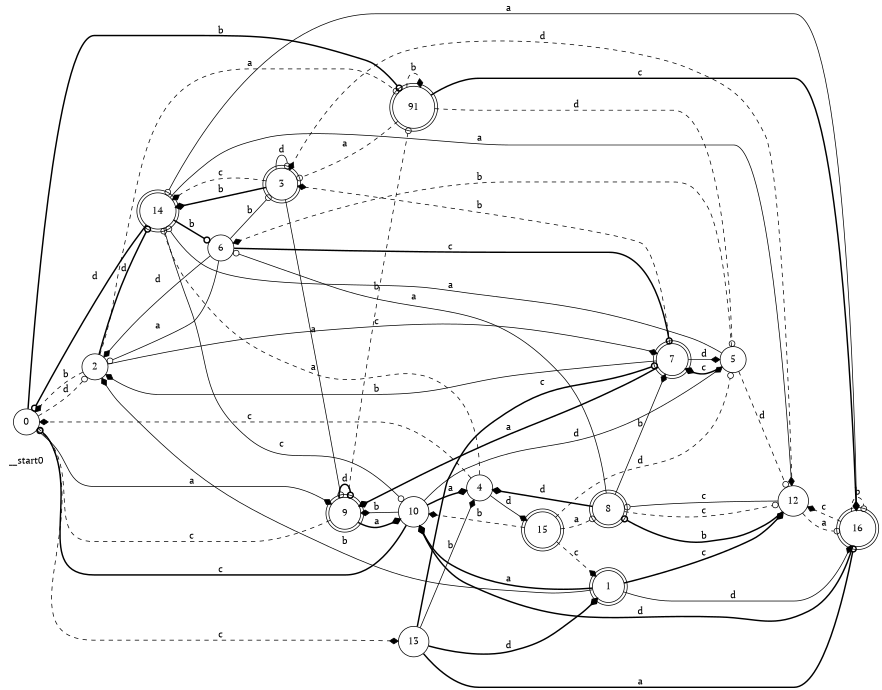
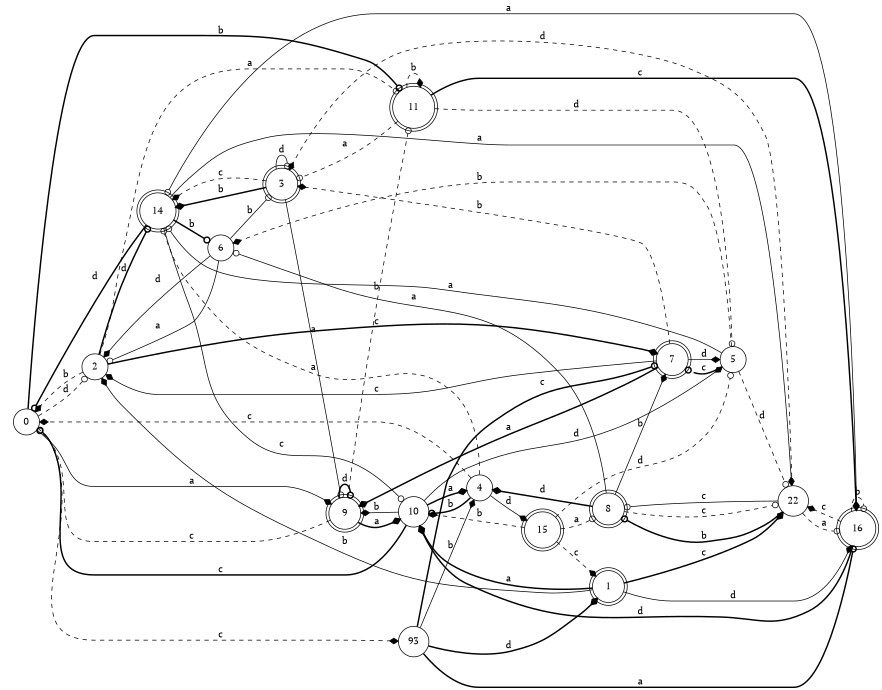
(414, 107) -> (414, 107)
(478, 252) -> none
(378, 326) -> (378, 326)
(705, 374) -> (705, 374)
(377, 389) -> (377, 389)
(26, 461) -> none
(793, 501) -> (793, 501)
none -> (454, 509)
(414, 642) -> (414, 642)
